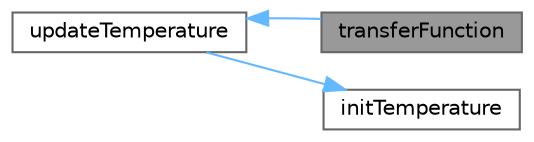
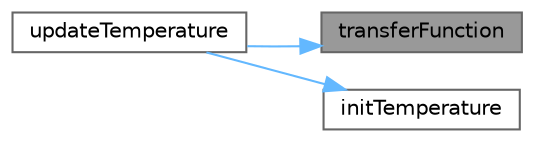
(295, 18) -> (274, 46)
